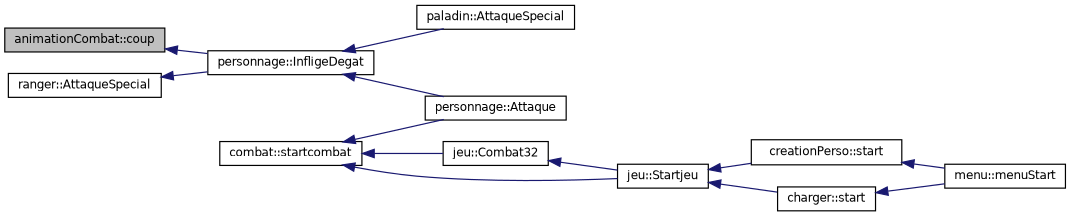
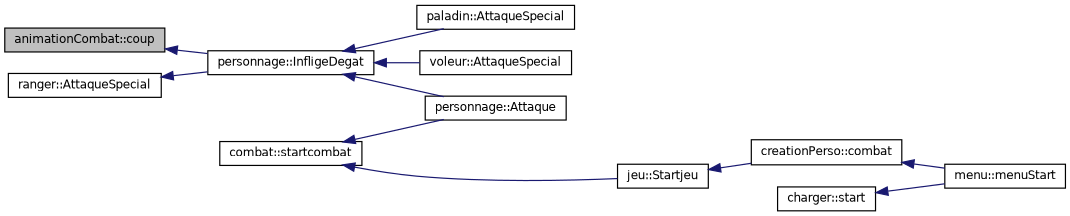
none -> (496, 63)
(827, 152) -> (827, 152)
(496, 153) -> none
(749, 188) -> none
